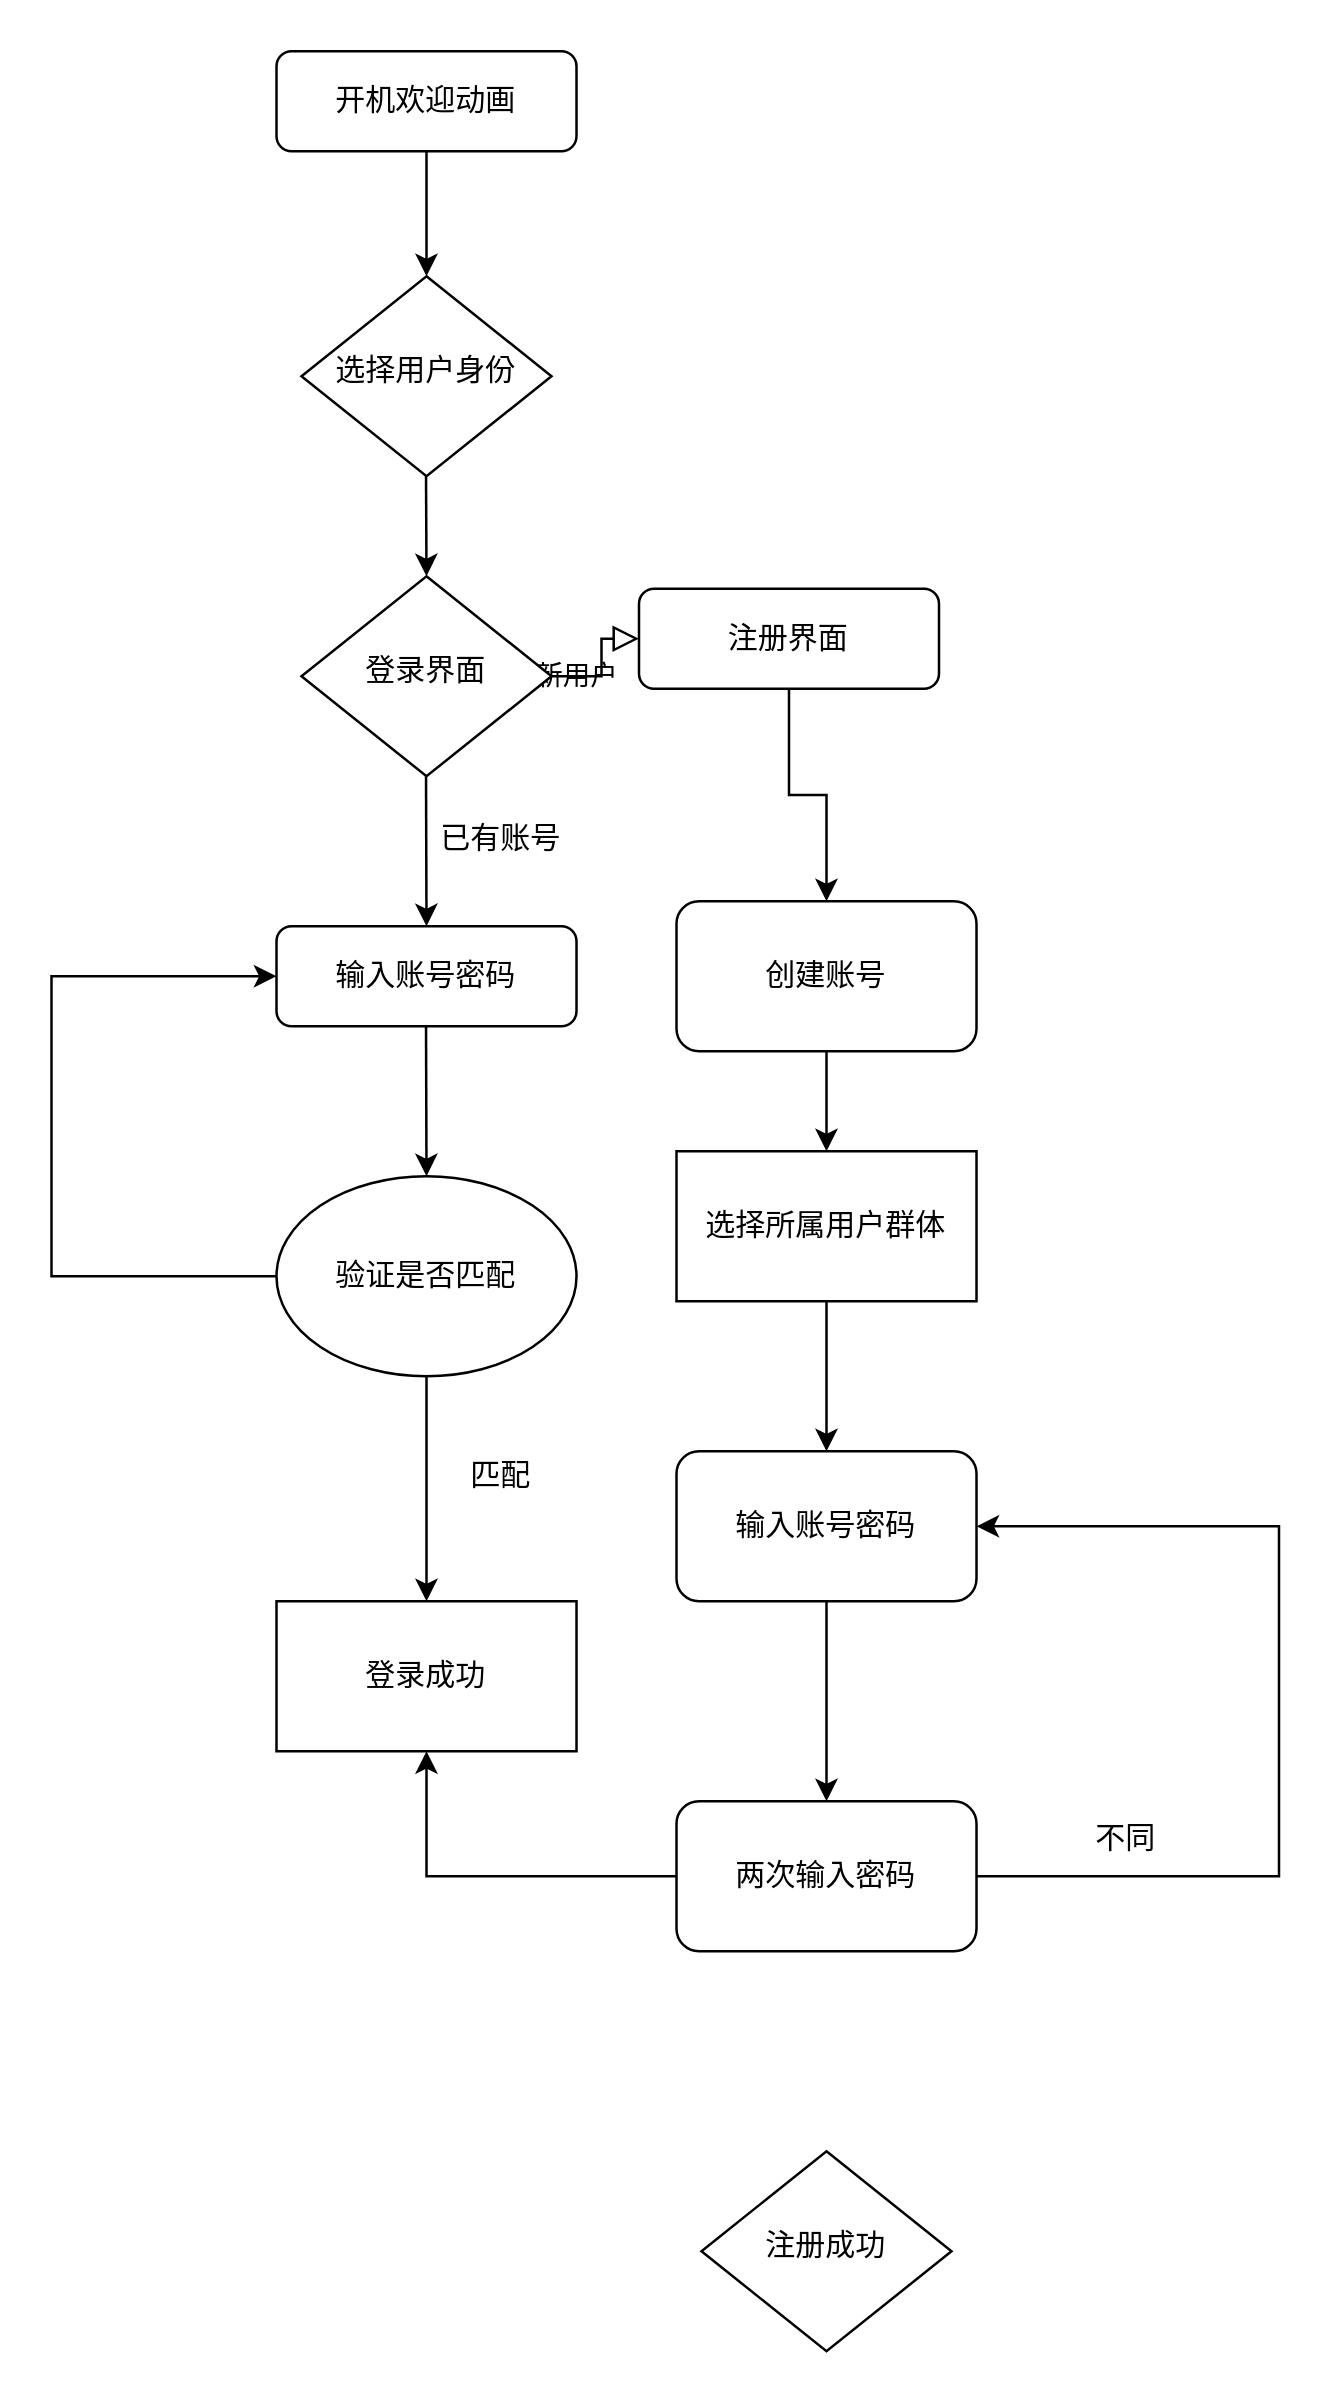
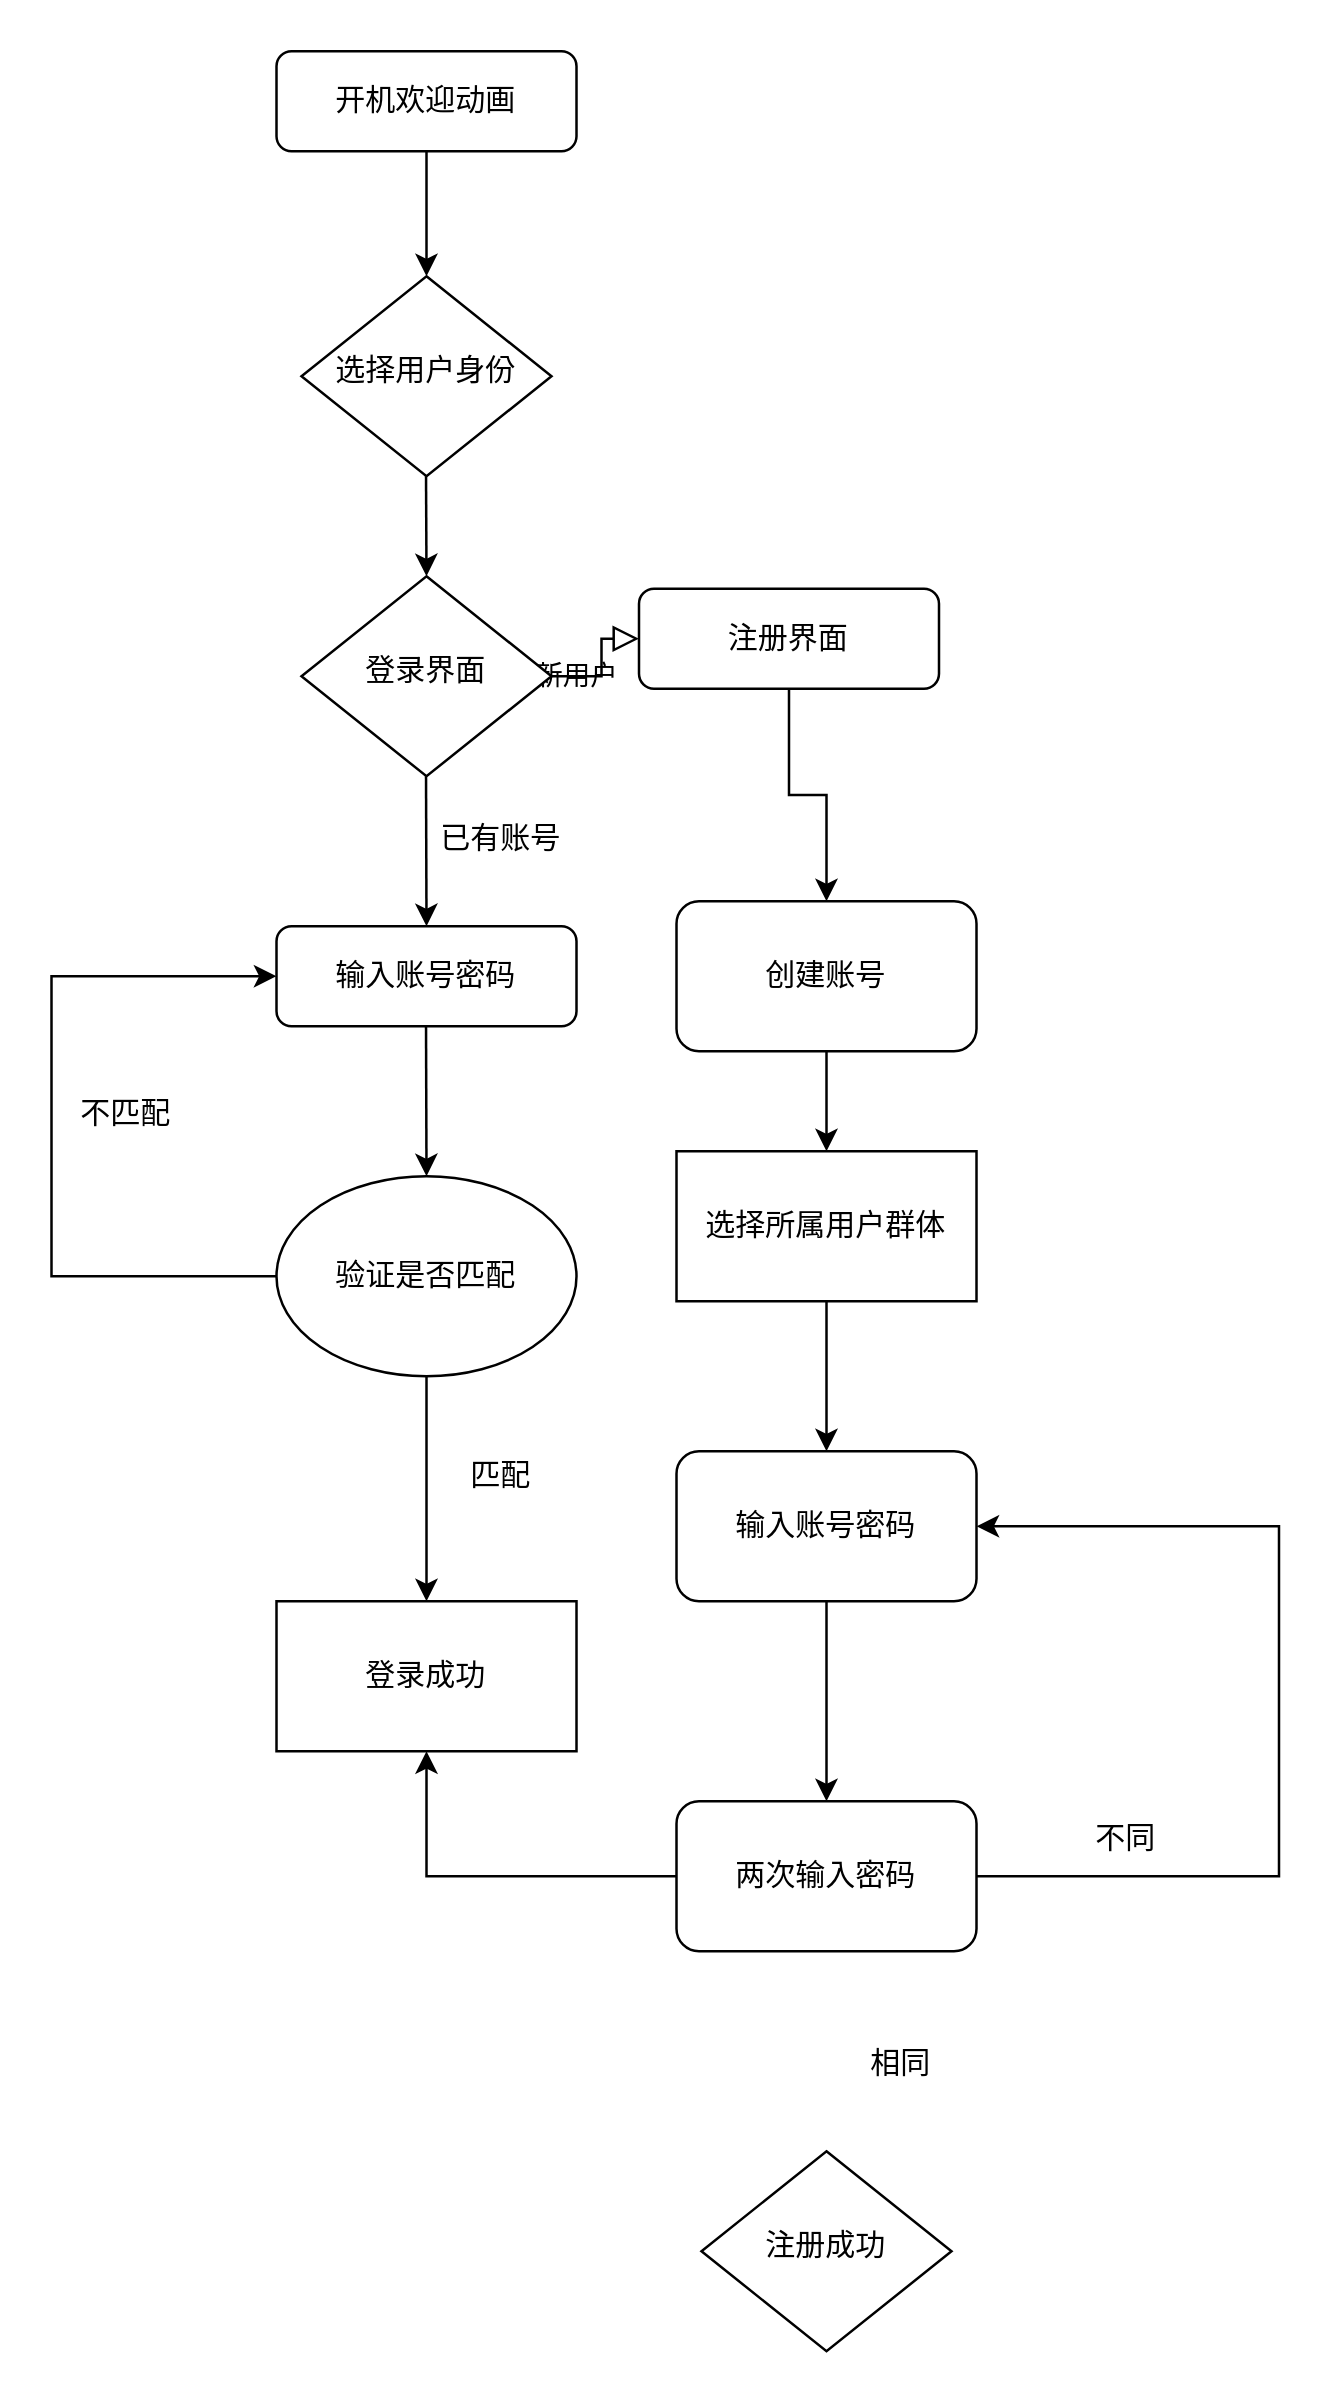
none -> (126, 1114)
none -> (901, 2064)
